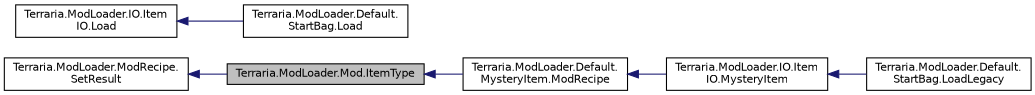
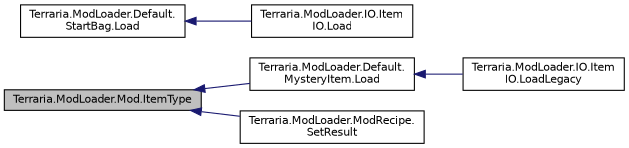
(216, 21) -> (224, 21)
(213, 74) -> (221, 114)
(545, 74) -> (332, 74)
(747, 74) -> (544, 74)
(949, 74) -> none
